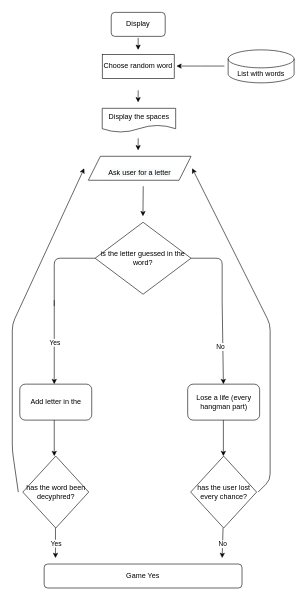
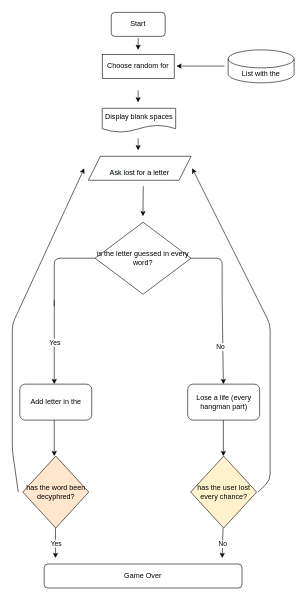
(138, 24) -> (138, 24)
(138, 66) -> (138, 66)
(261, 74) -> (261, 74)
(139, 117) -> (139, 117)
(140, 168) -> (140, 168)
(143, 258) -> (143, 258)
(56, 492) -> (56, 492)
(224, 492) -> (224, 492)
(143, 576) -> (143, 576)
